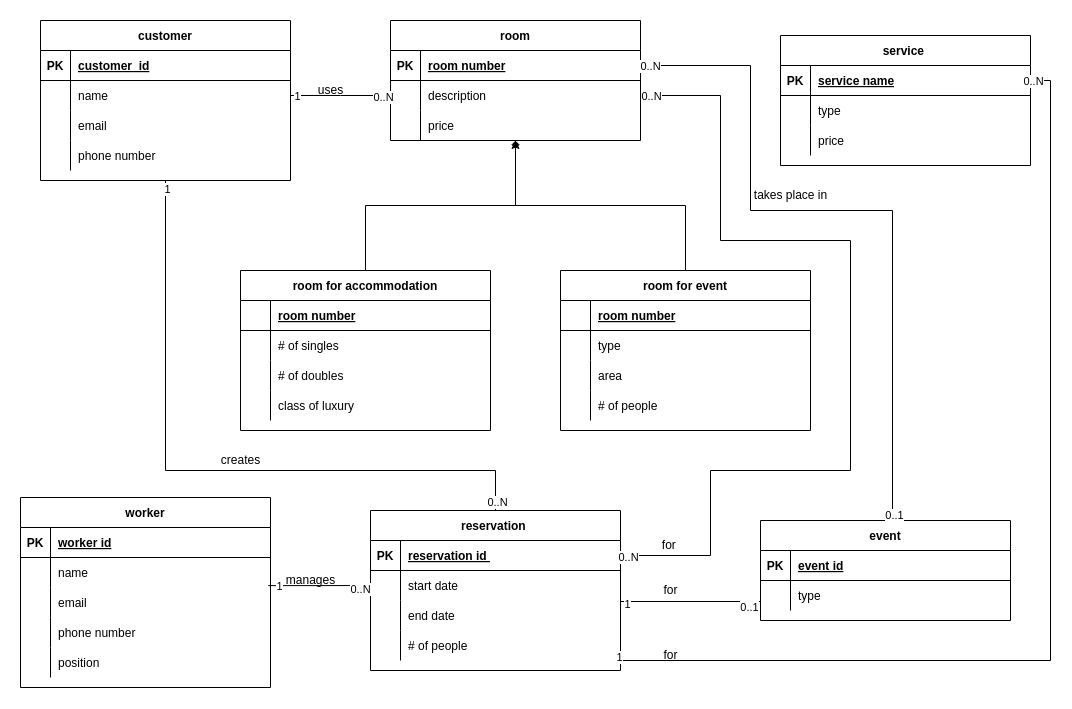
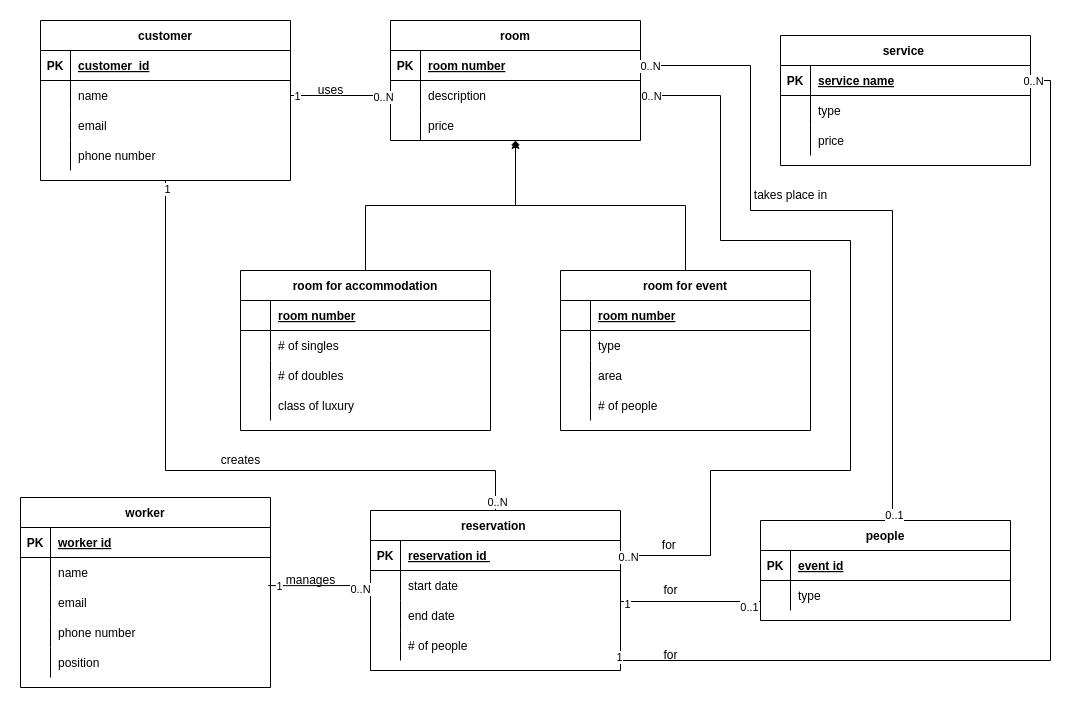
(885, 536) -> (885, 536)
